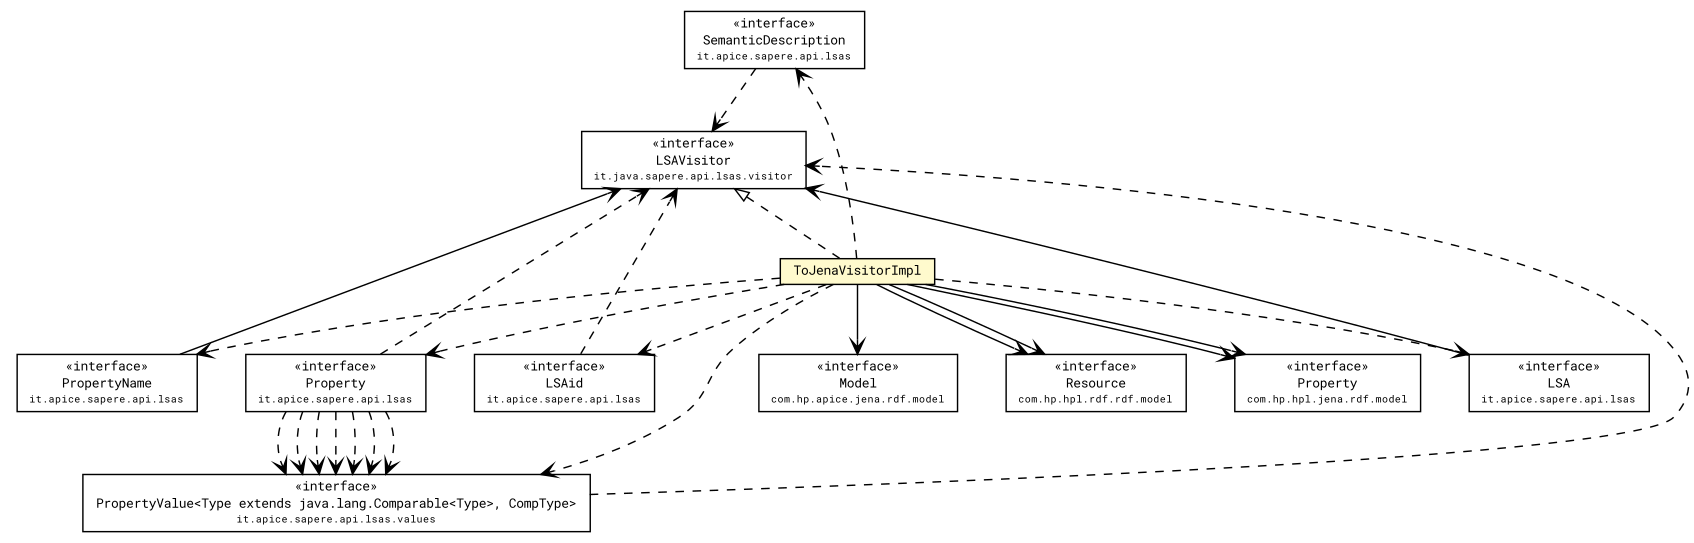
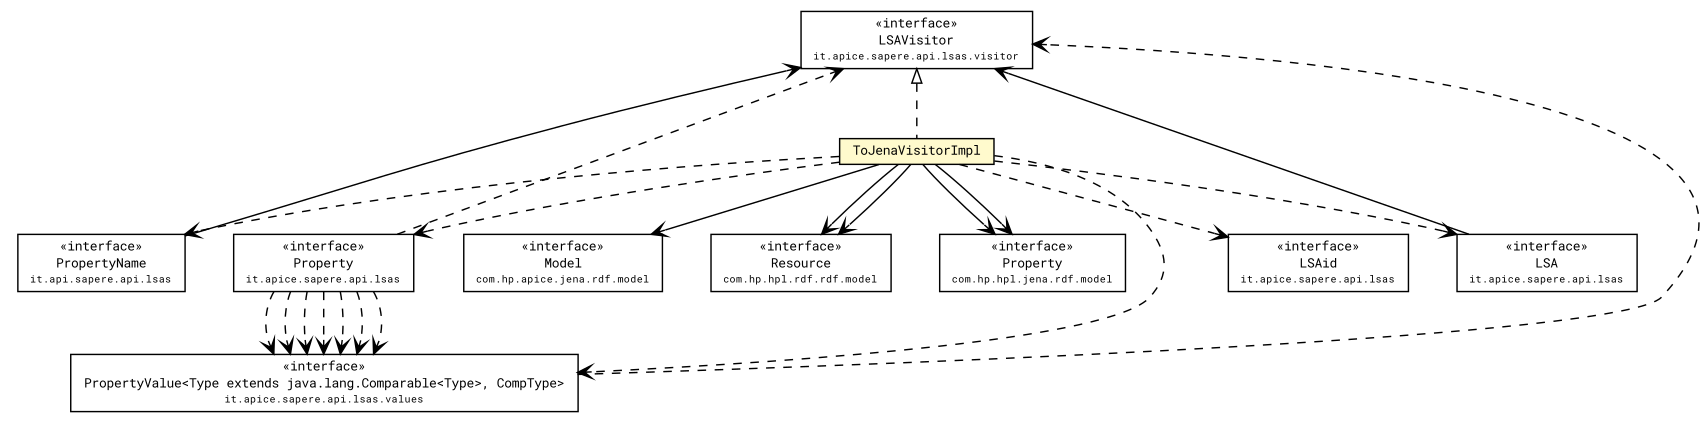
(775, 40) -> none
(694, 177) -> (917, 56)
(625, 278) -> none
(107, 399) -> (101, 279)
